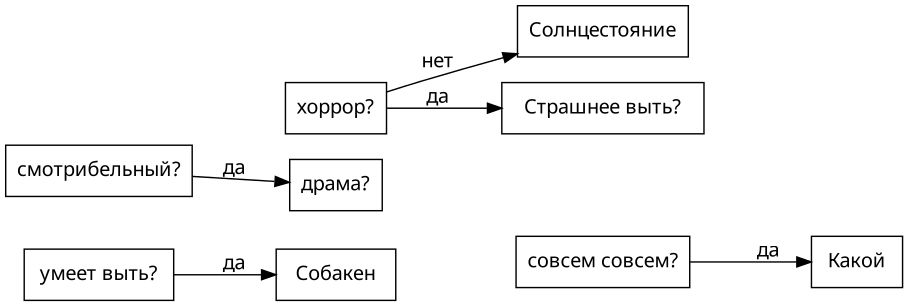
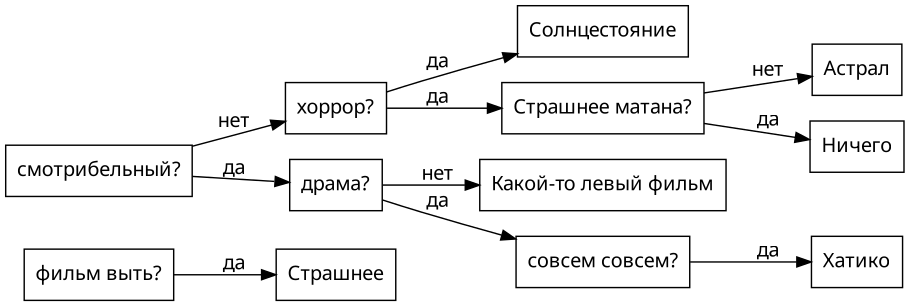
(438, 62) -> (438, 62)
none -> (857, 70)
(603, 108) -> (603, 108)
none -> (232, 136)
none -> (857, 147)
none -> (603, 185)
none -> (442, 218)
(857, 262) -> (857, 262)
(99, 275) -> (99, 275)
(336, 275) -> (336, 275)
